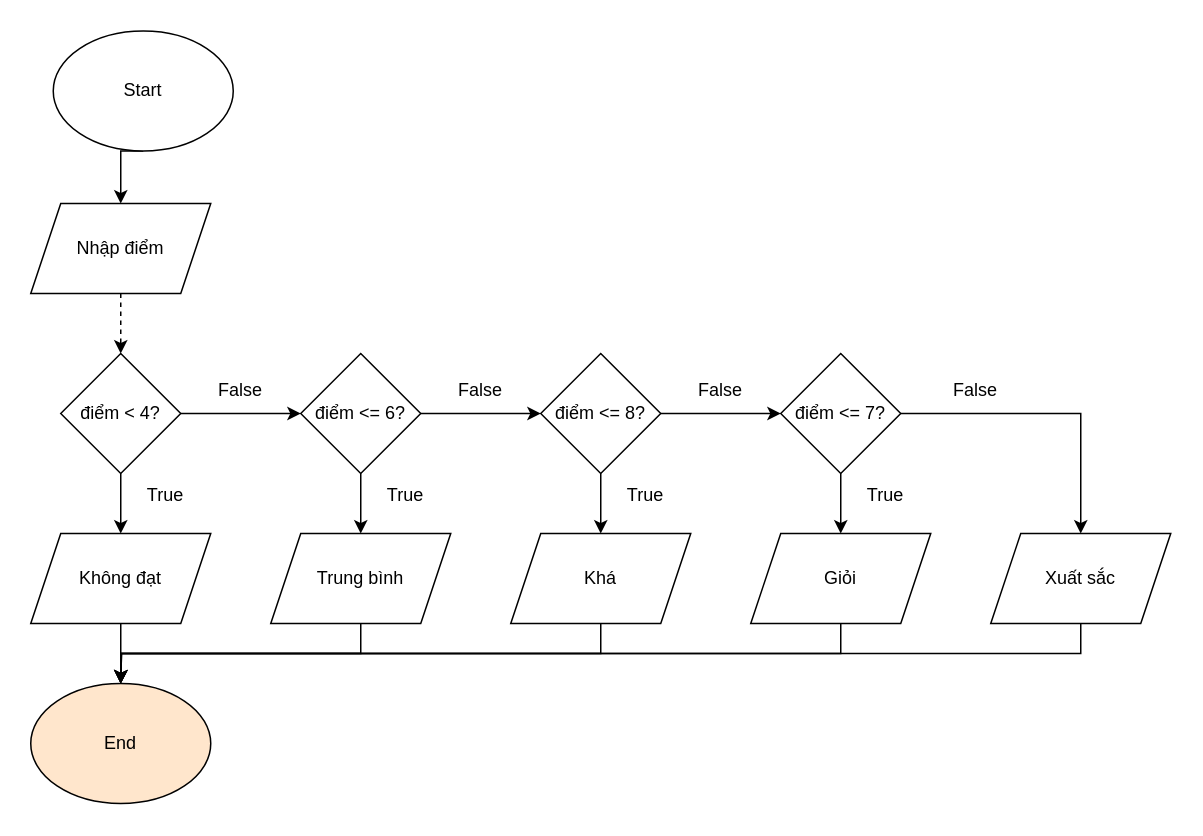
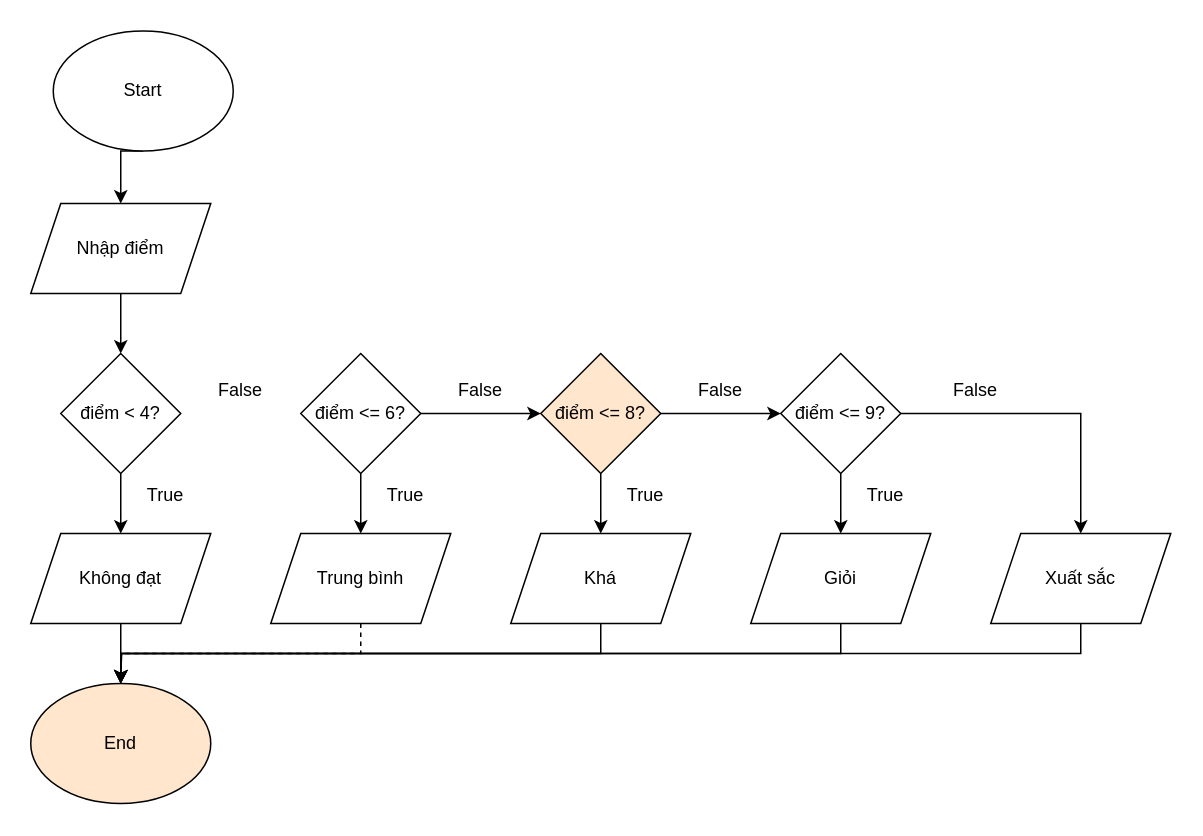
(121, 317) -> (121, 317)
(236, 413) -> none
(601, 413) -> (601, 413)
(841, 413) -> (841, 413)
(361, 638) -> (361, 638)
